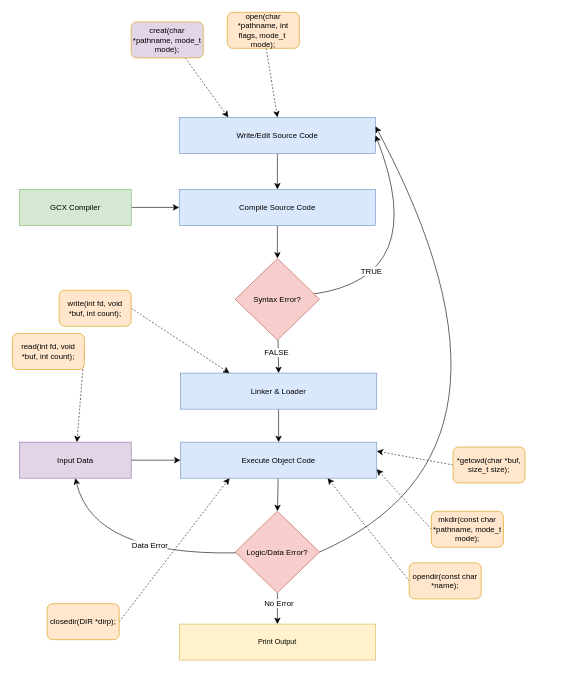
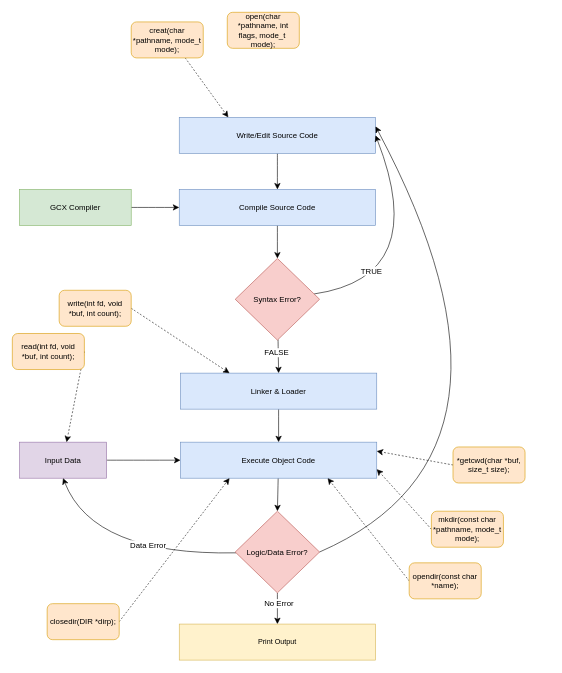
(167, 40) -> (167, 40)
(275, 107) -> none
(75, 460) -> (63, 460)
